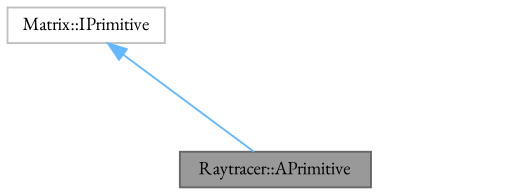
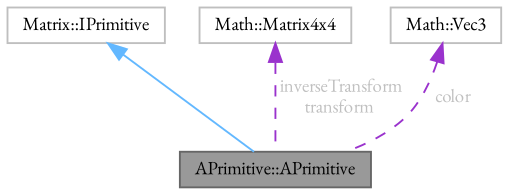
none -> (275, 25)
none -> (446, 25)
(275, 170) -> (275, 170)
